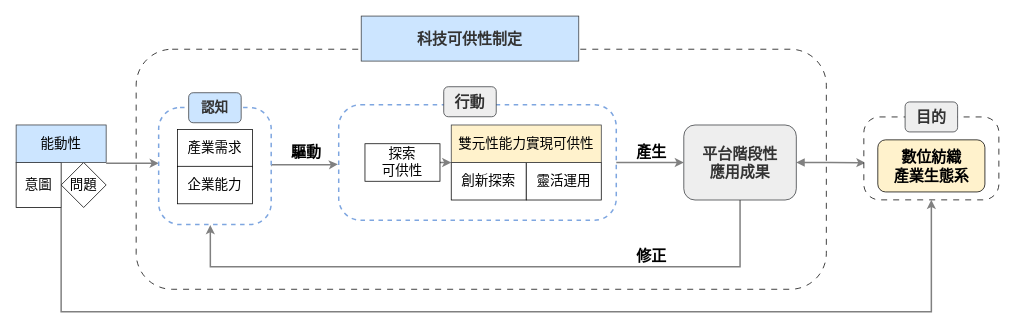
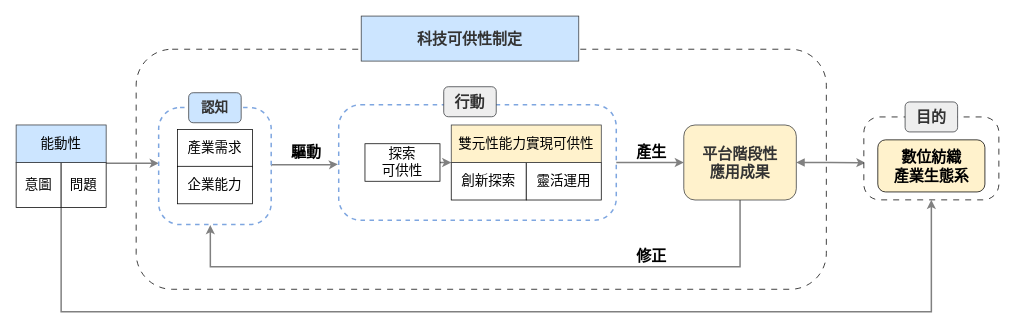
(740, 162) -> (740, 162)
(84, 185) -> (84, 185)
